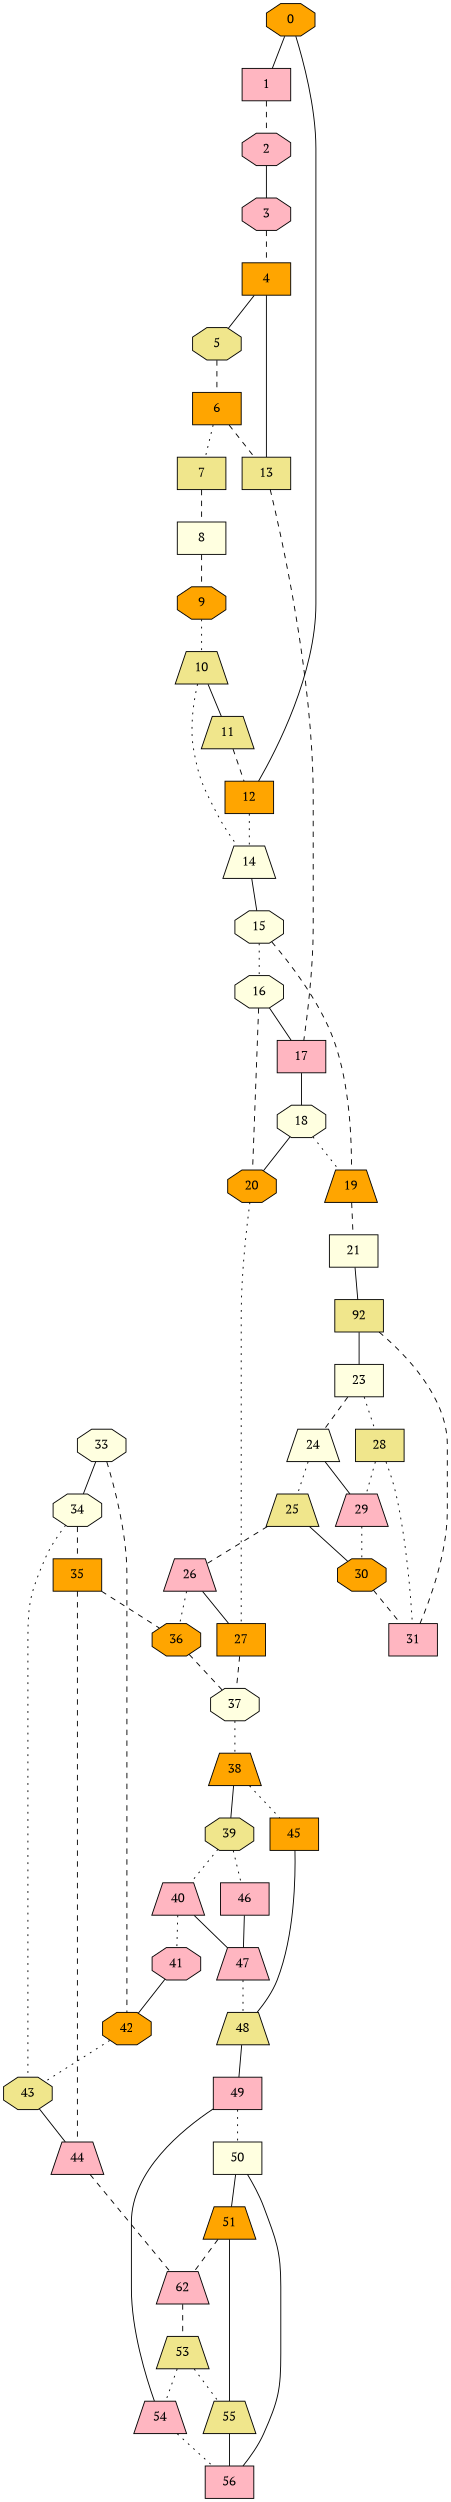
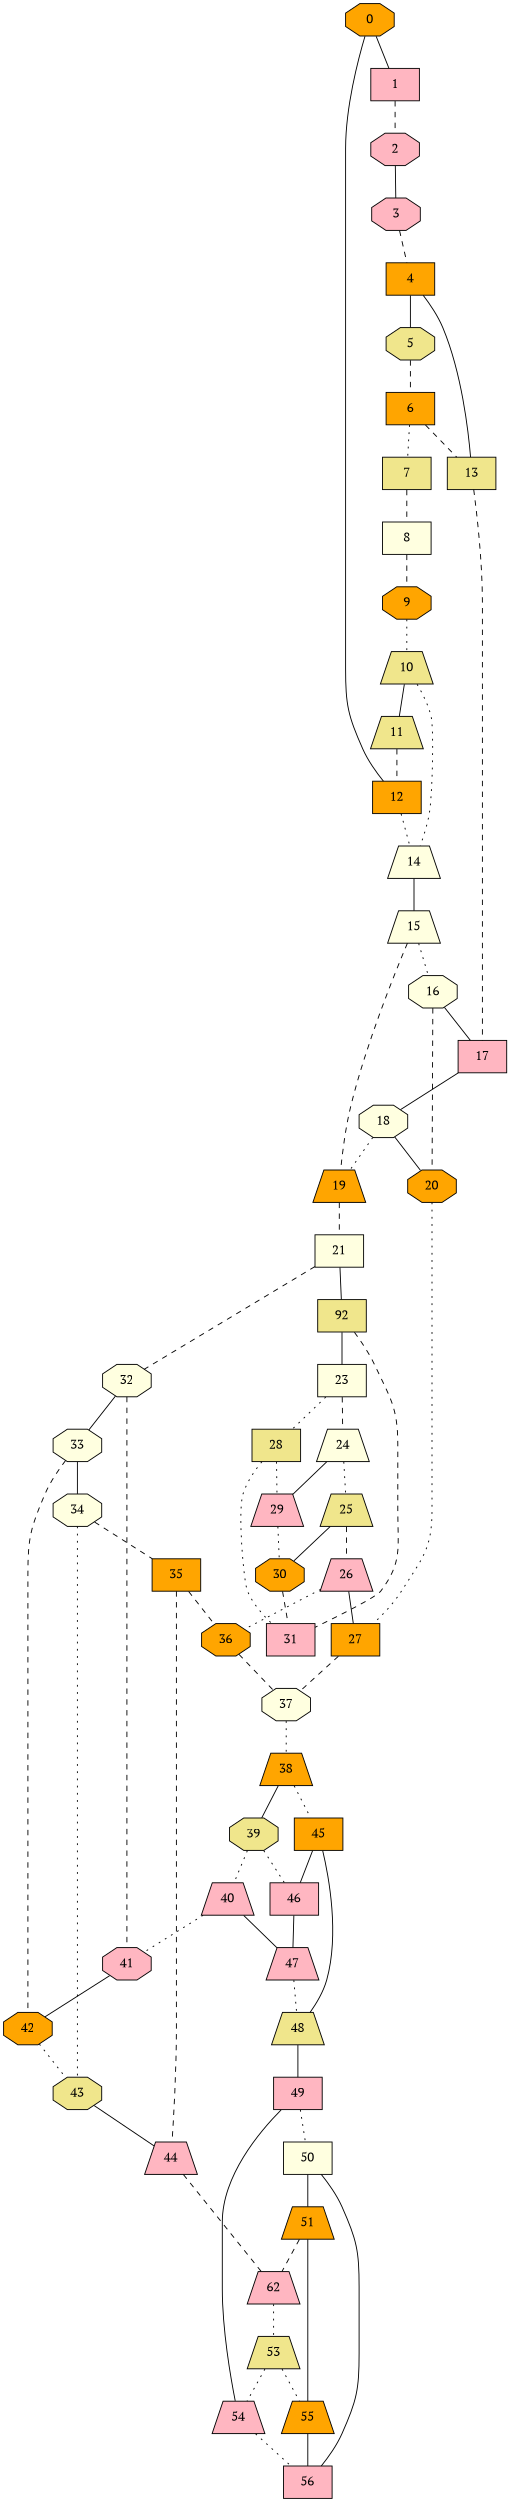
(259, 927) -> (414, 927)
none -> (127, 1381)
none -> (306, 1867)
(183, 2320) -> (274, 2320)
(229, 2417) -> (308, 2417)
